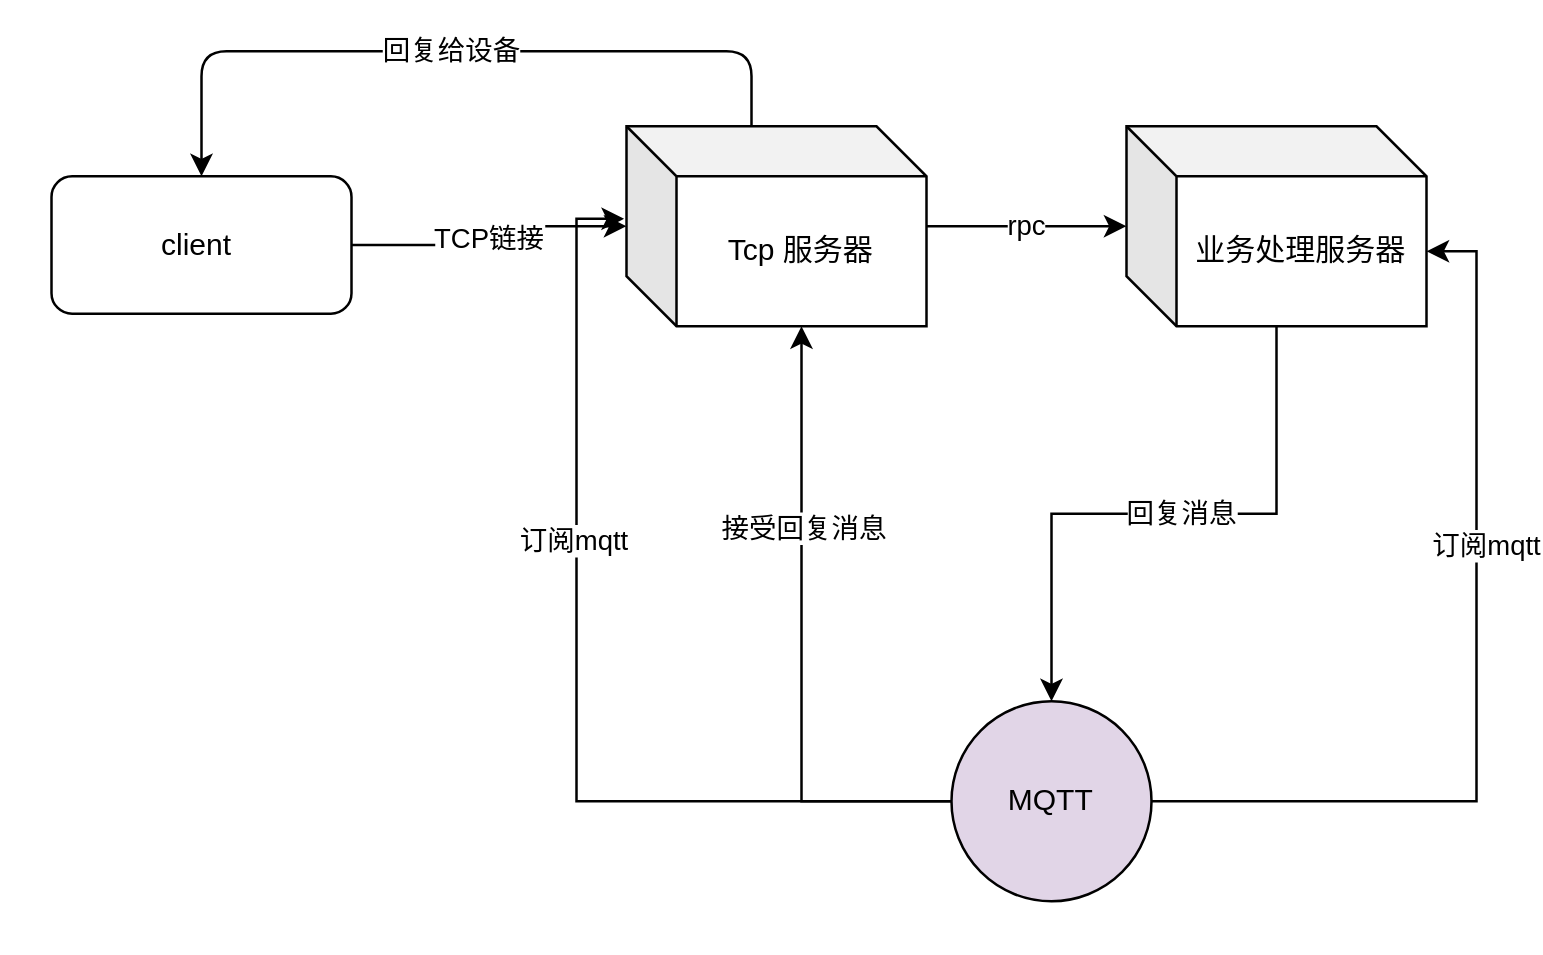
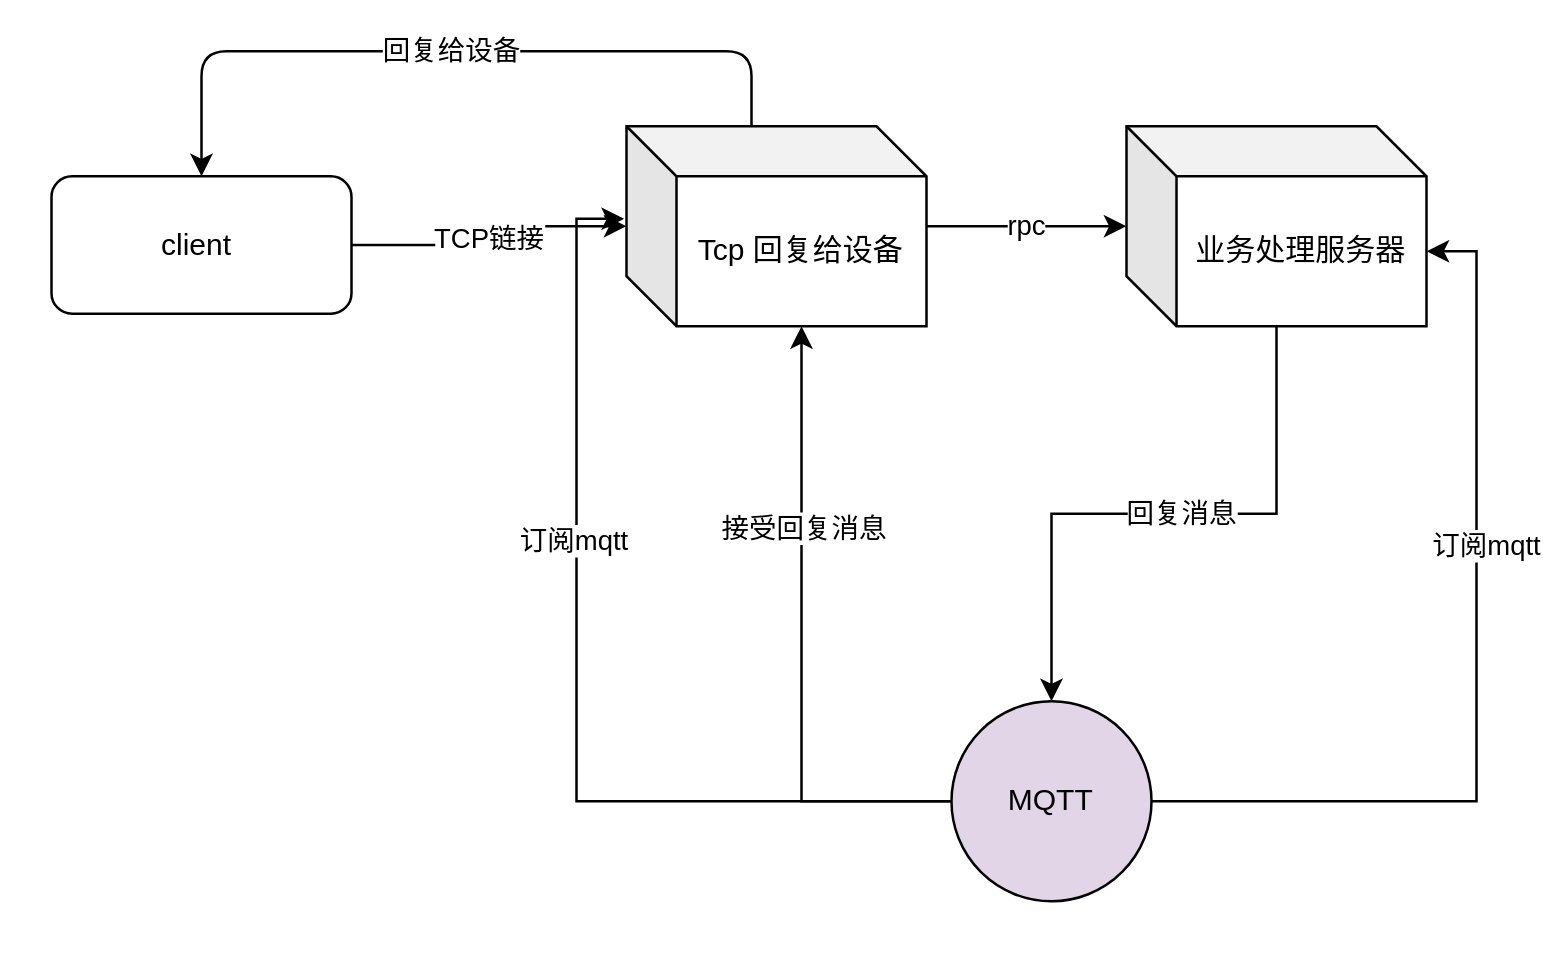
(801, 251) -> (801, 251)
